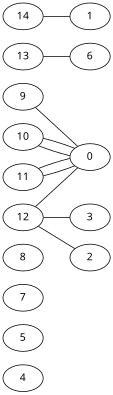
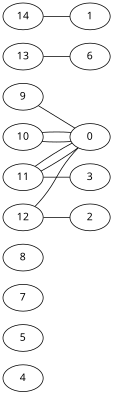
(57, 217) -> (51, 177)
